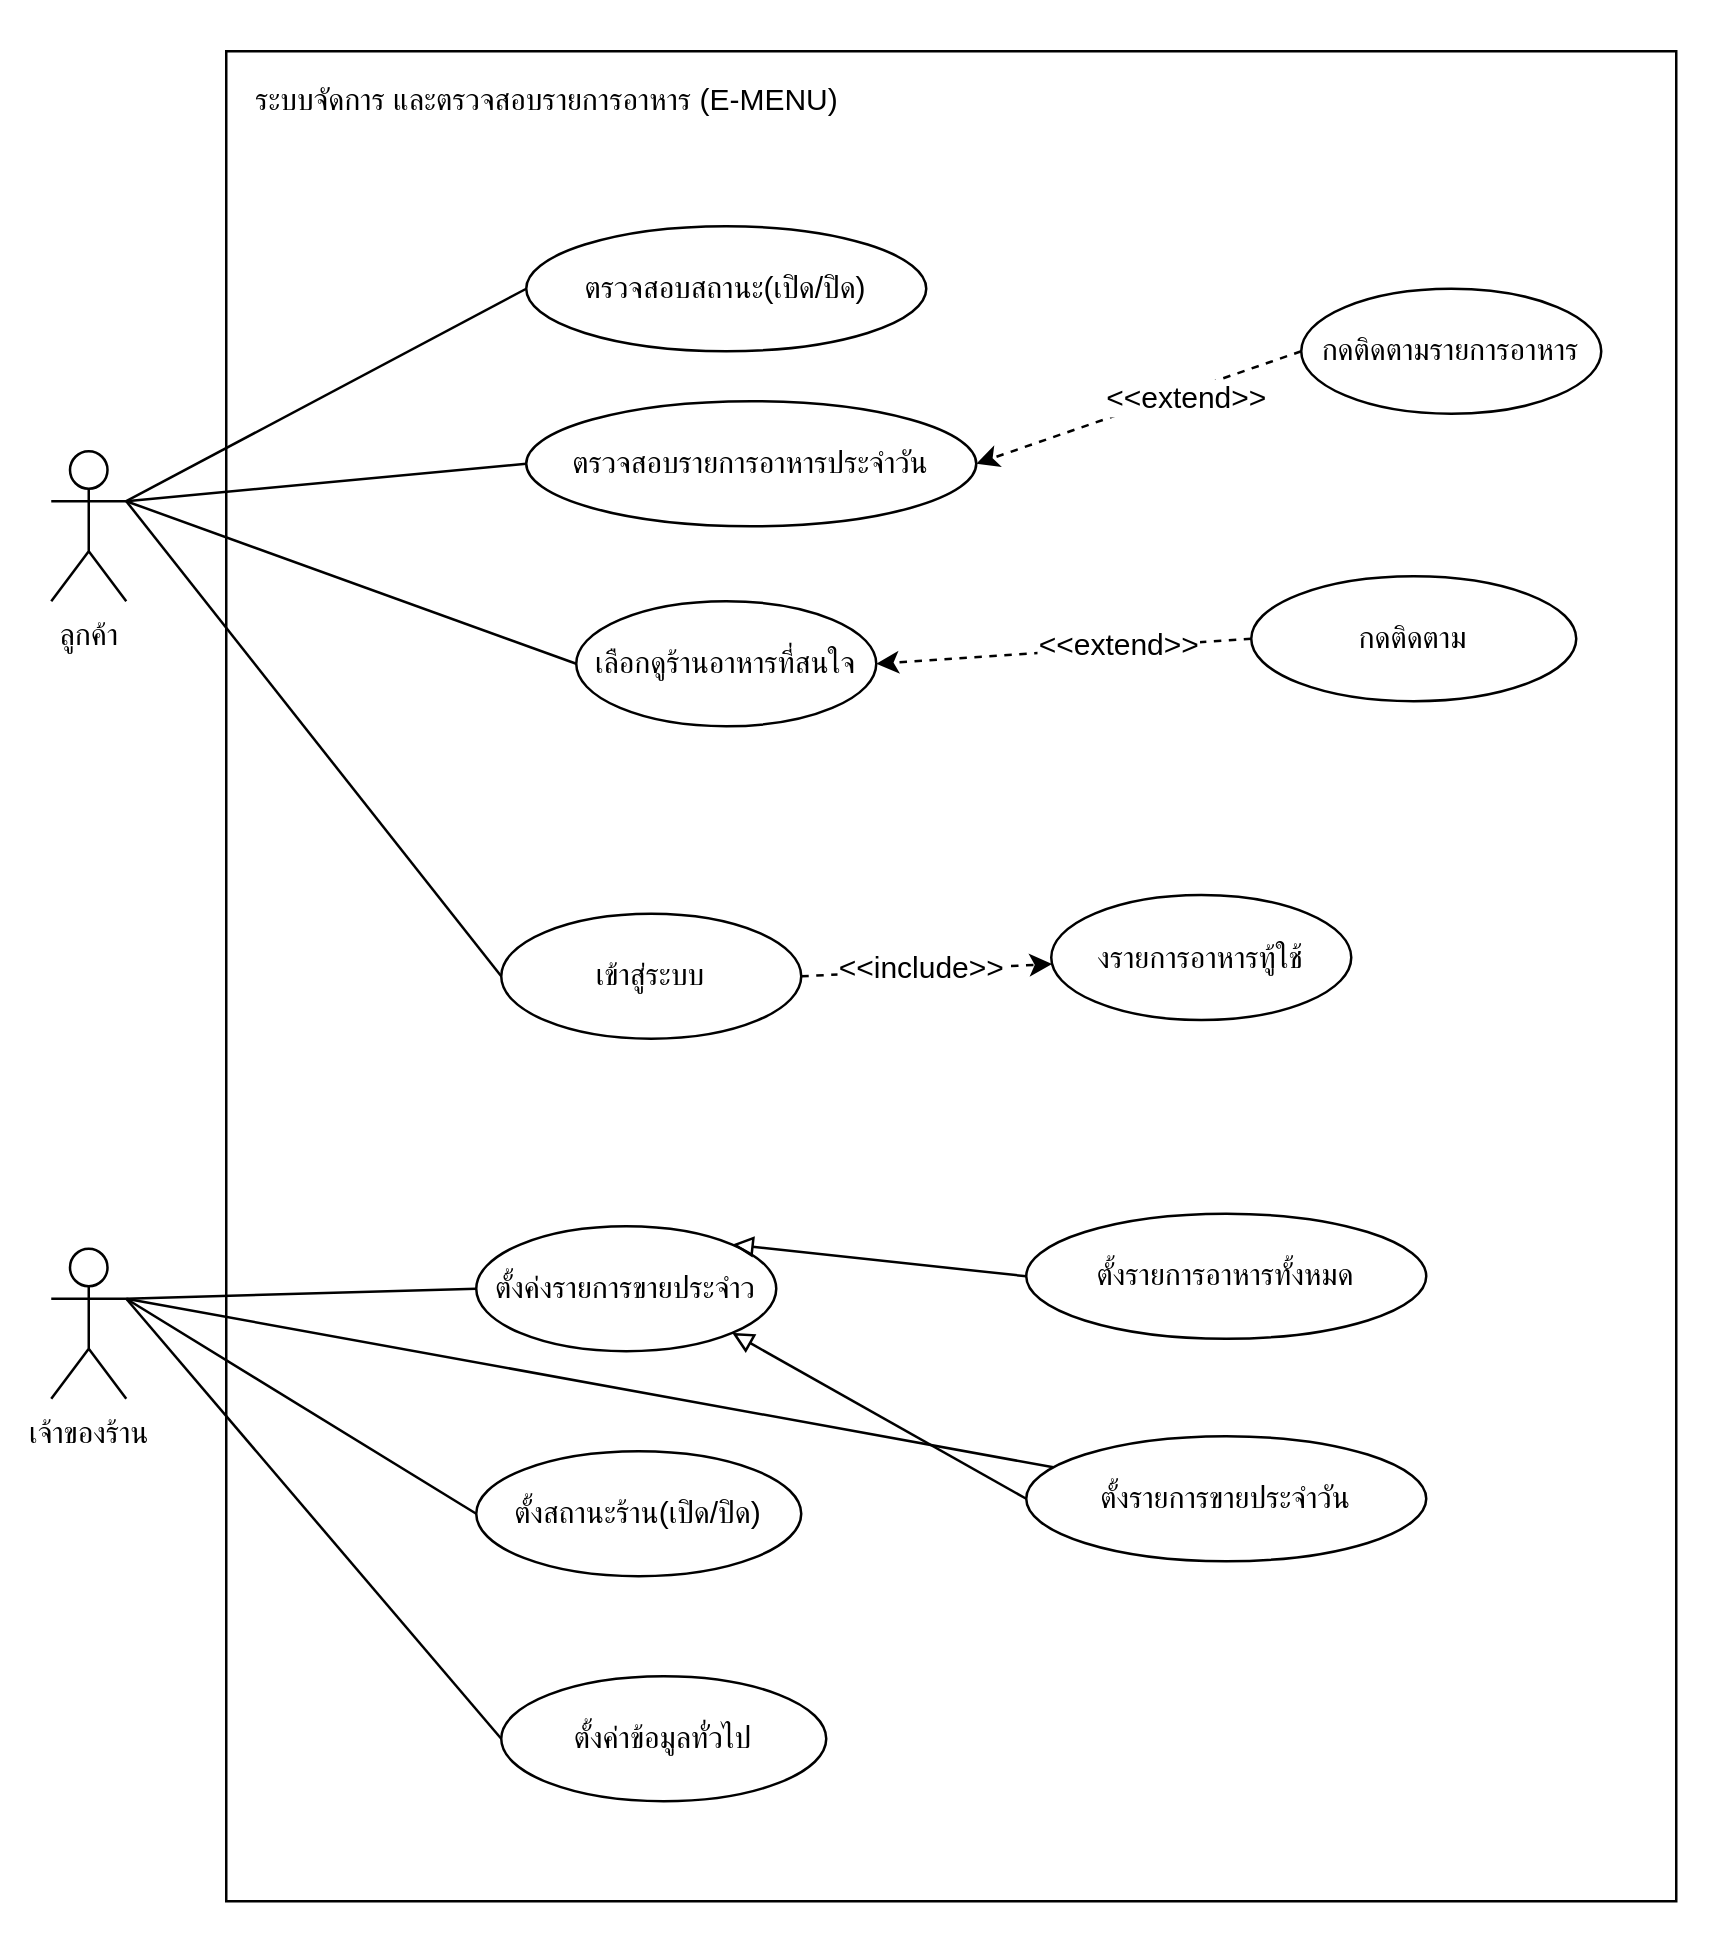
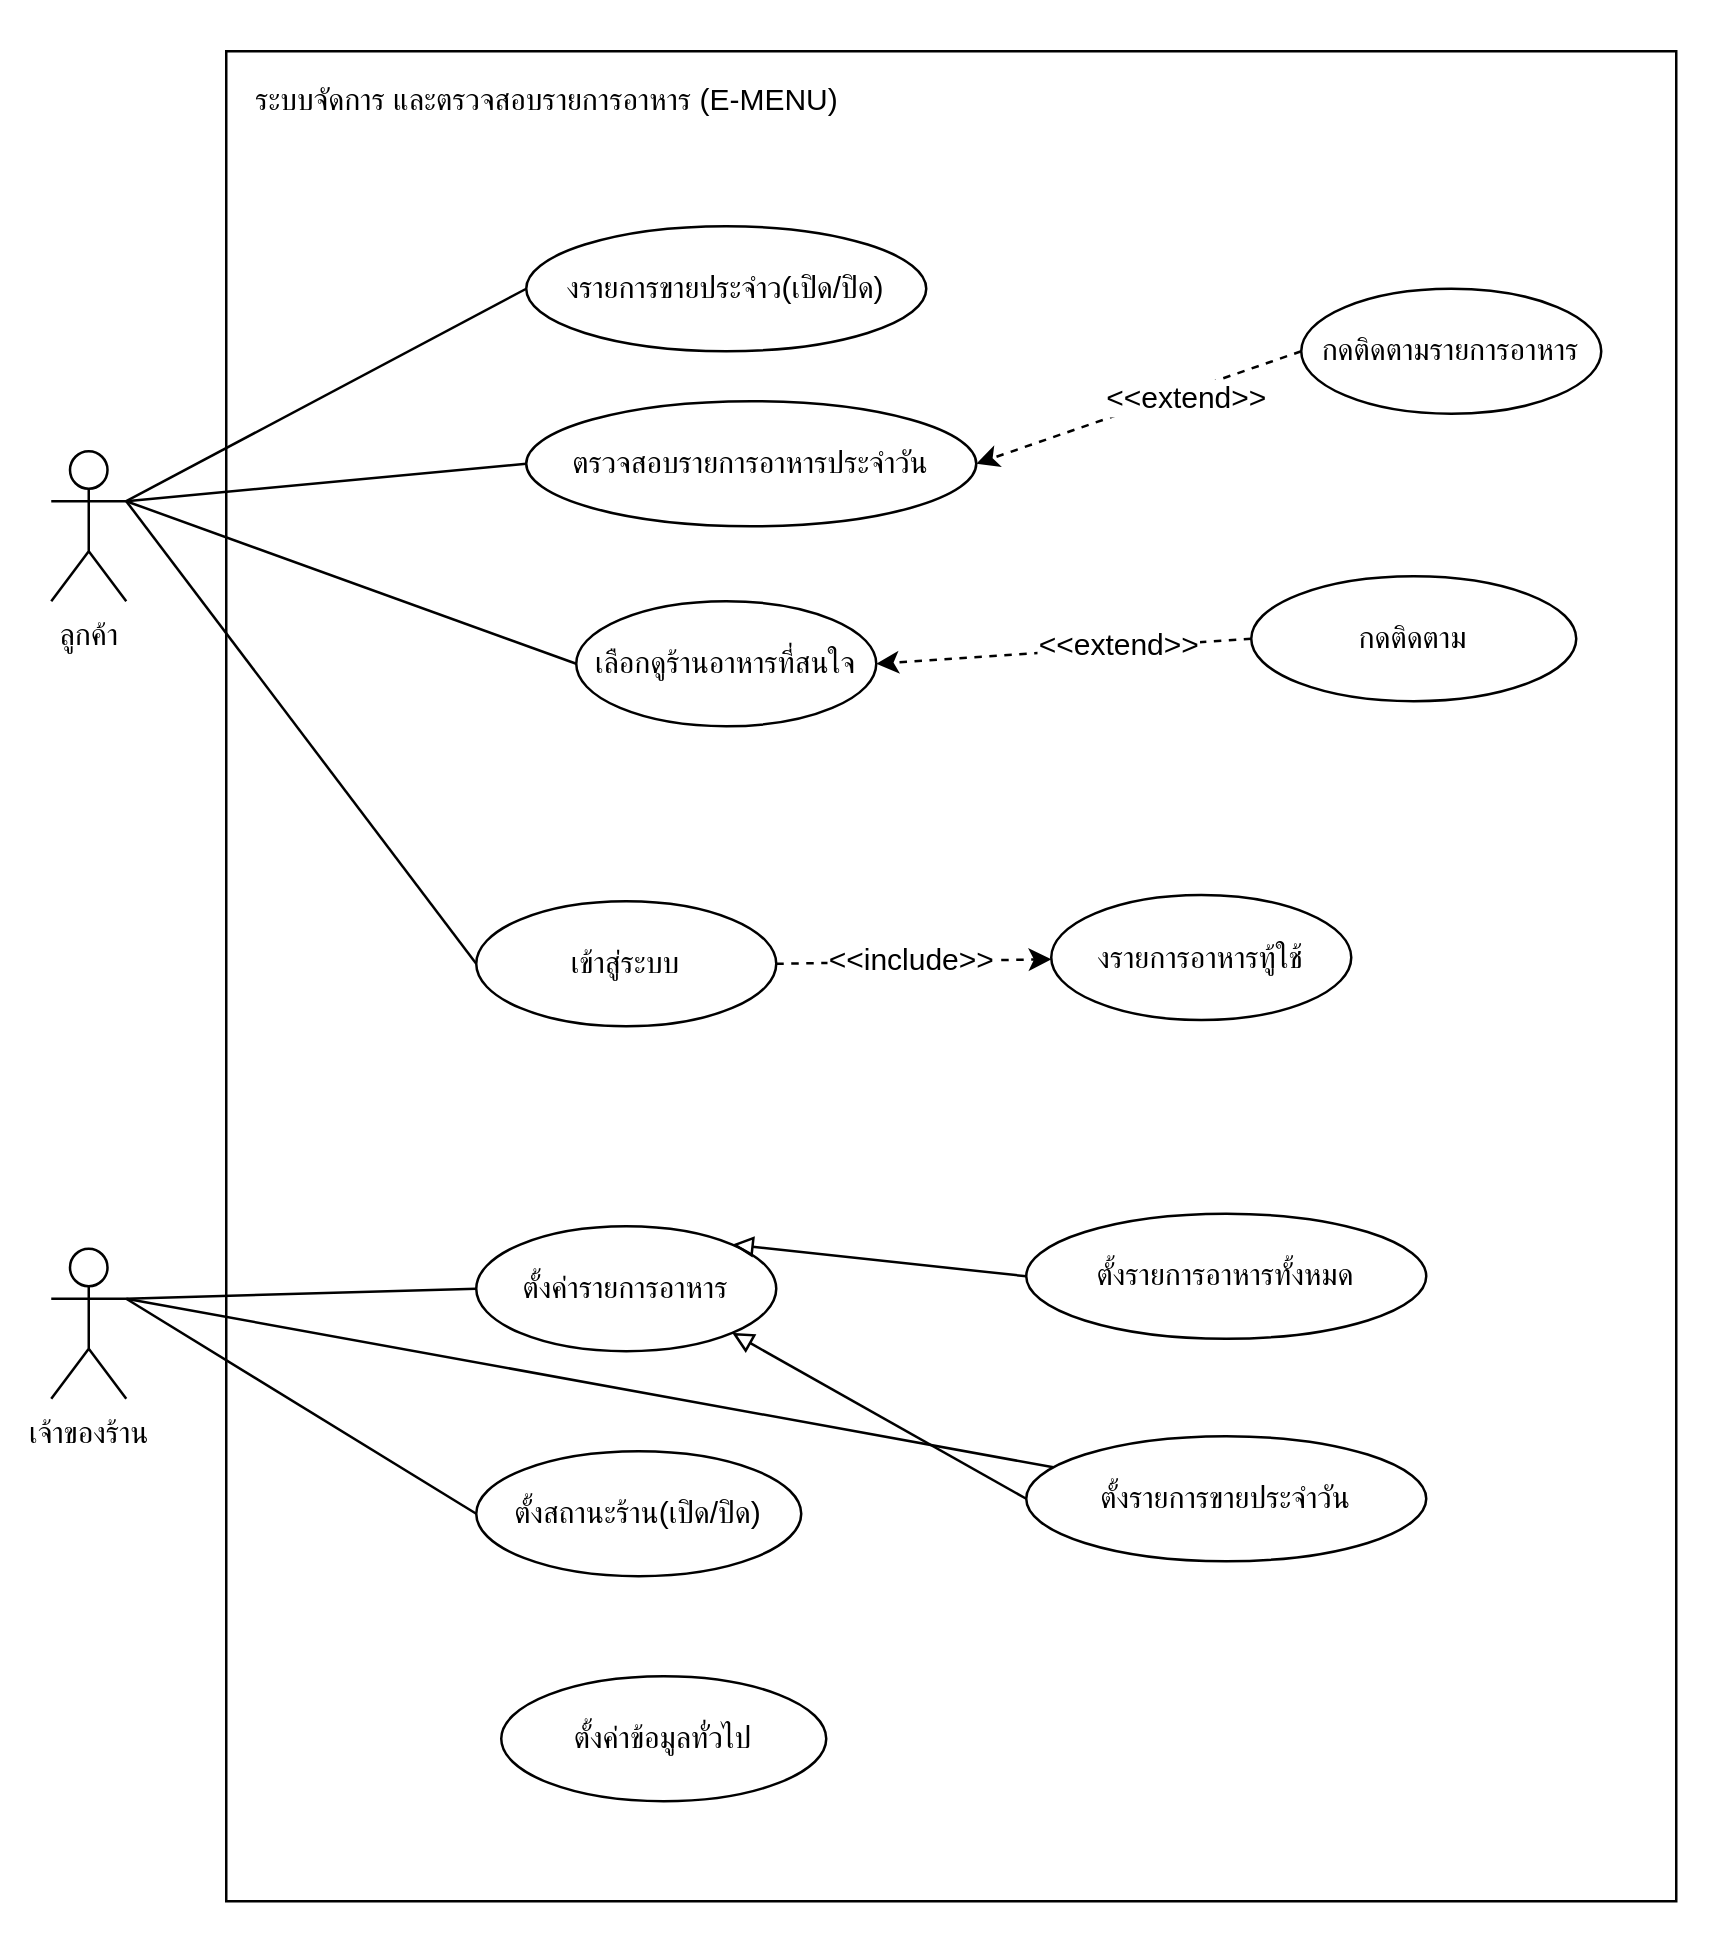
(726, 289) -> (726, 289)
(651, 976) -> (626, 964)
(626, 1289) -> (626, 1289)
(317, 1523) -> none
